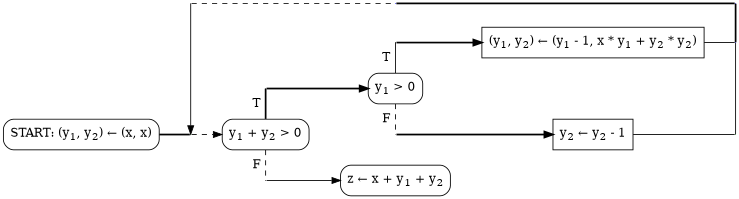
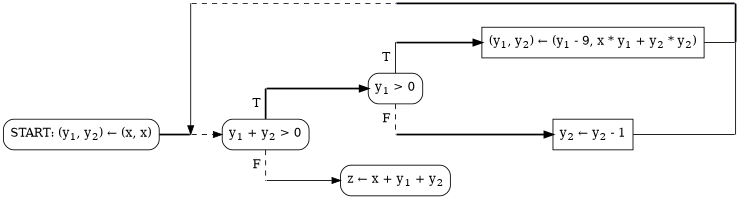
(598, 41) -> (598, 41)
